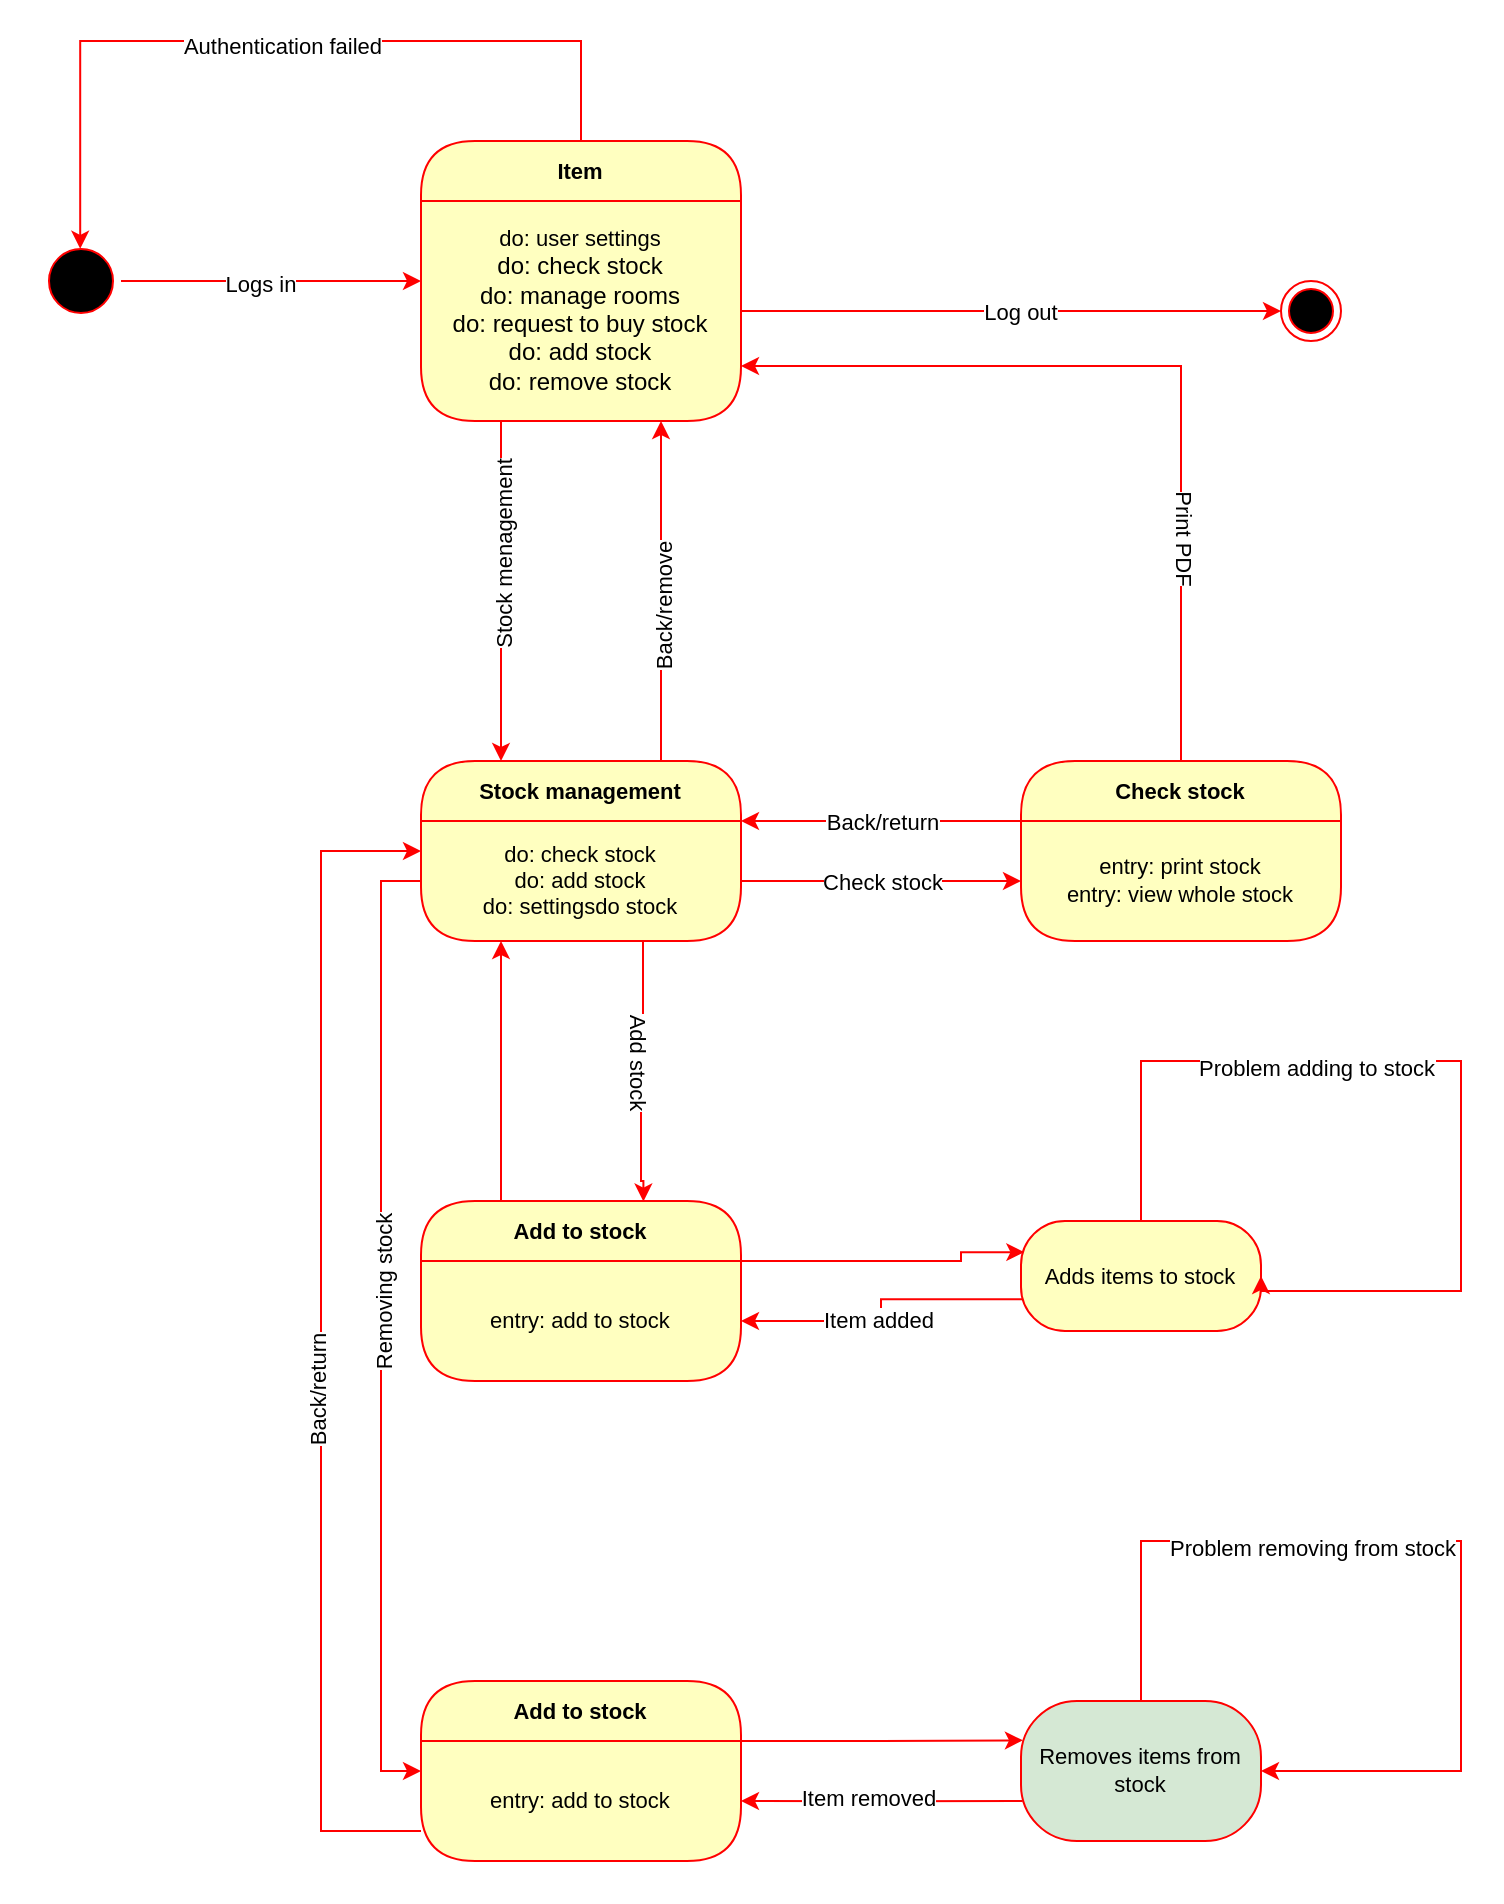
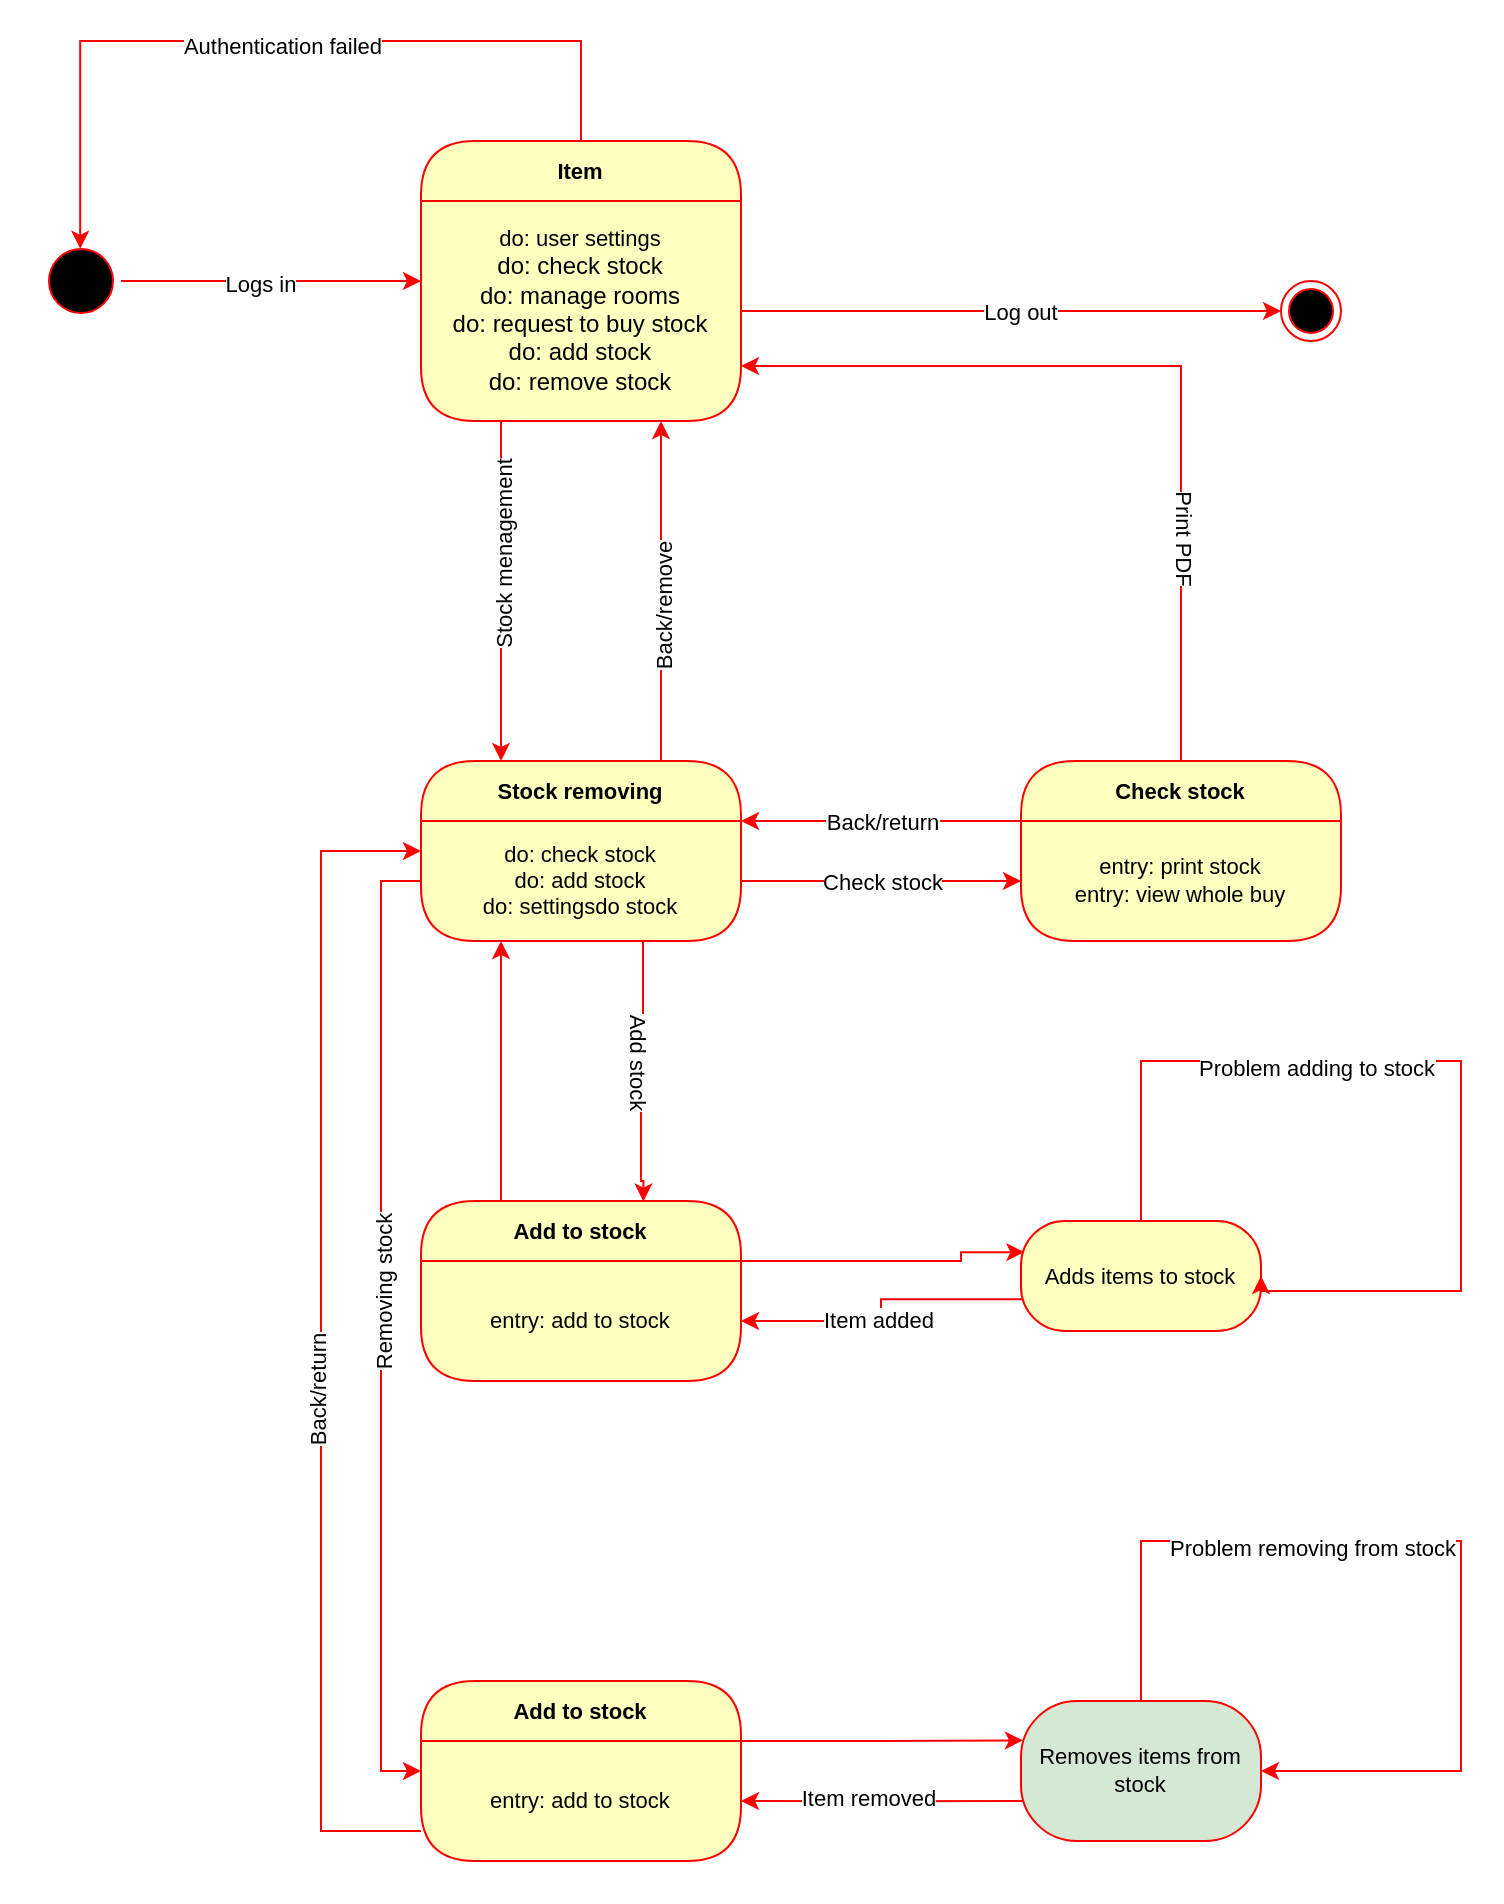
(580, 792) -> (580, 792)
(1181, 881) -> (1181, 881)
